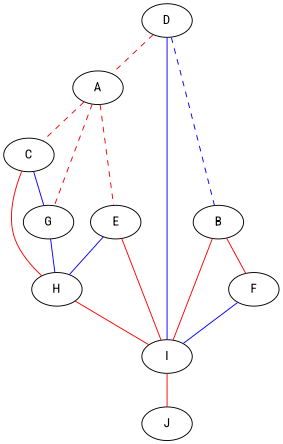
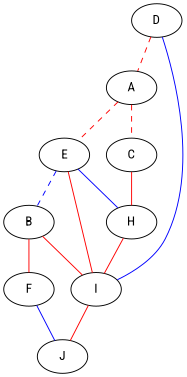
(193, 121) -> (47, 189)
(49, 222) -> none
(210, 323) -> (46, 323)
